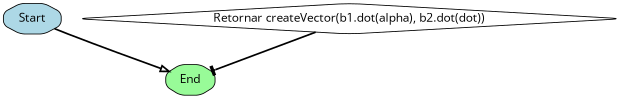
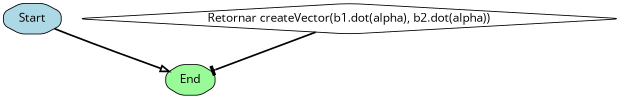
(349, 19) -> (349, 19)
